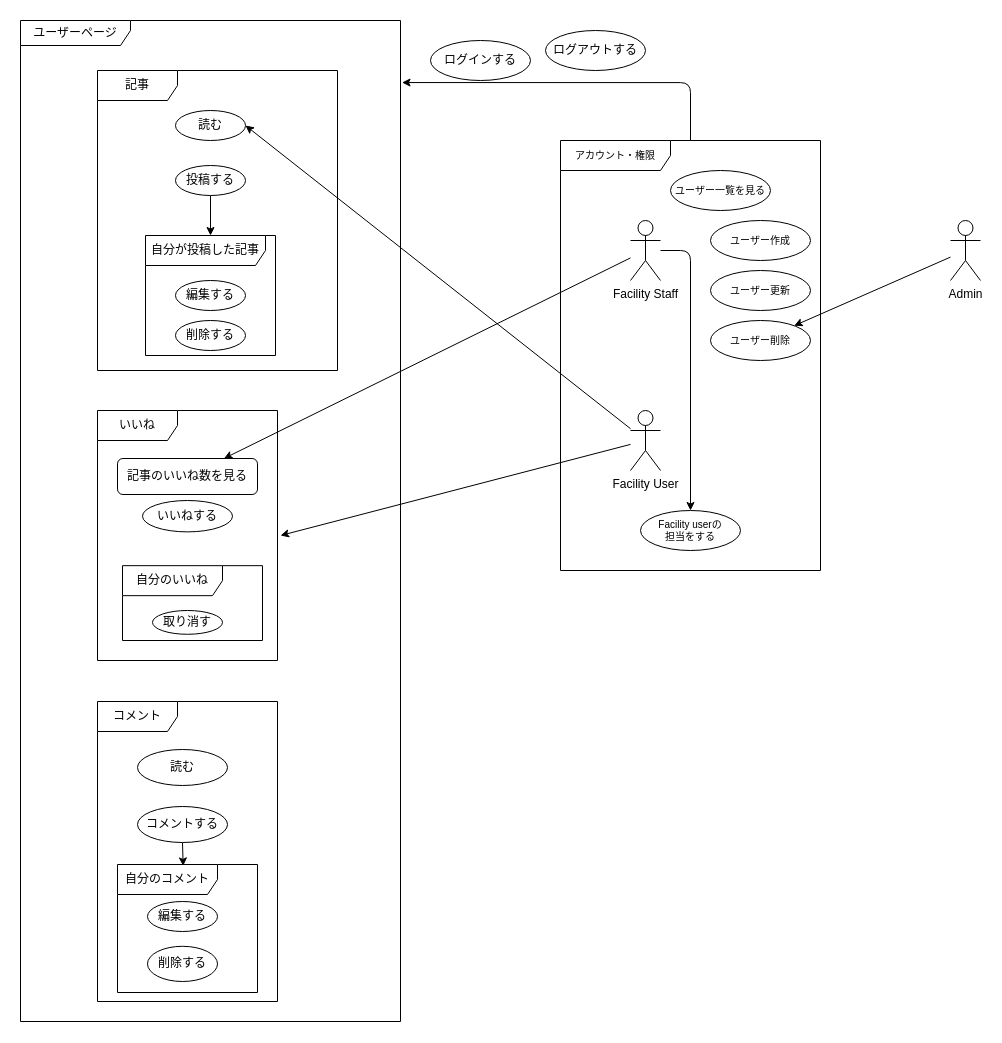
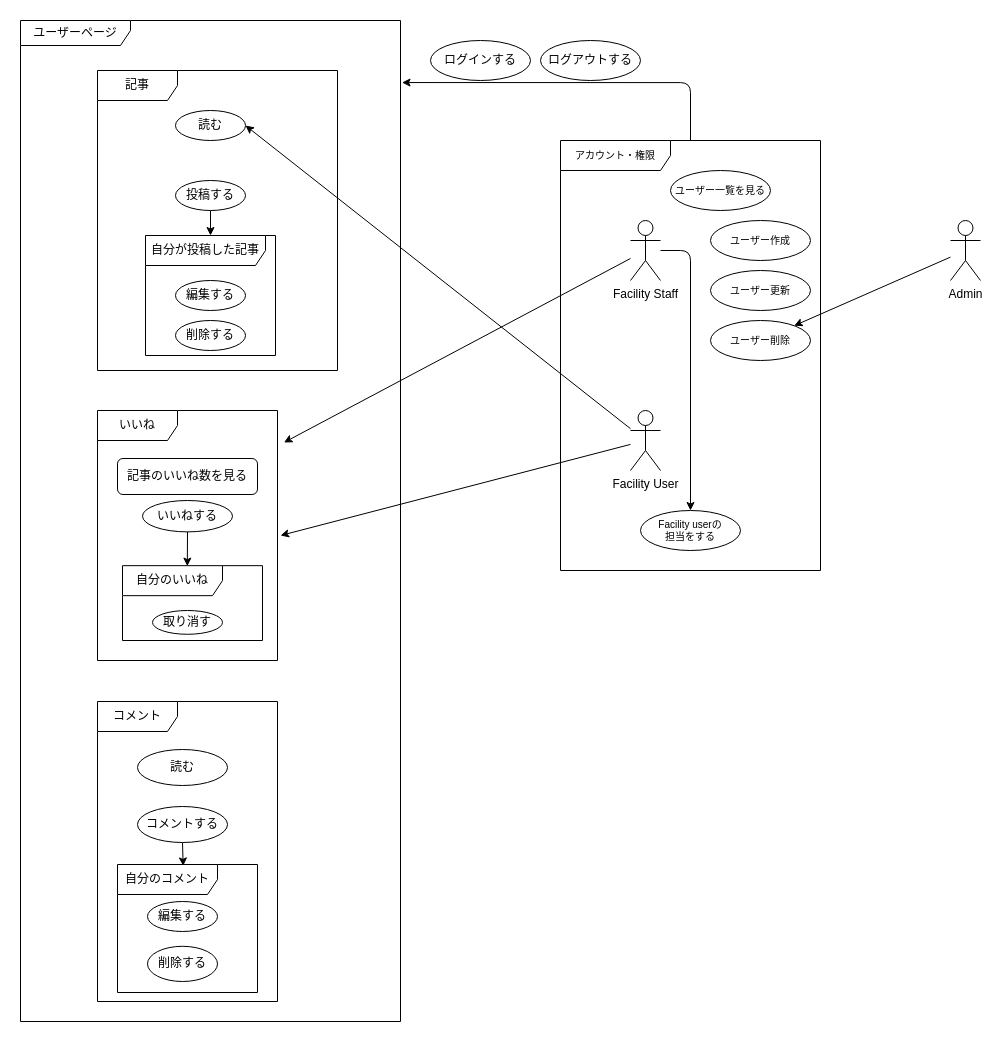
(596, 51) -> (591, 61)
(211, 181) -> (211, 196)
(430, 357) -> (460, 349)
none -> (187, 545)
